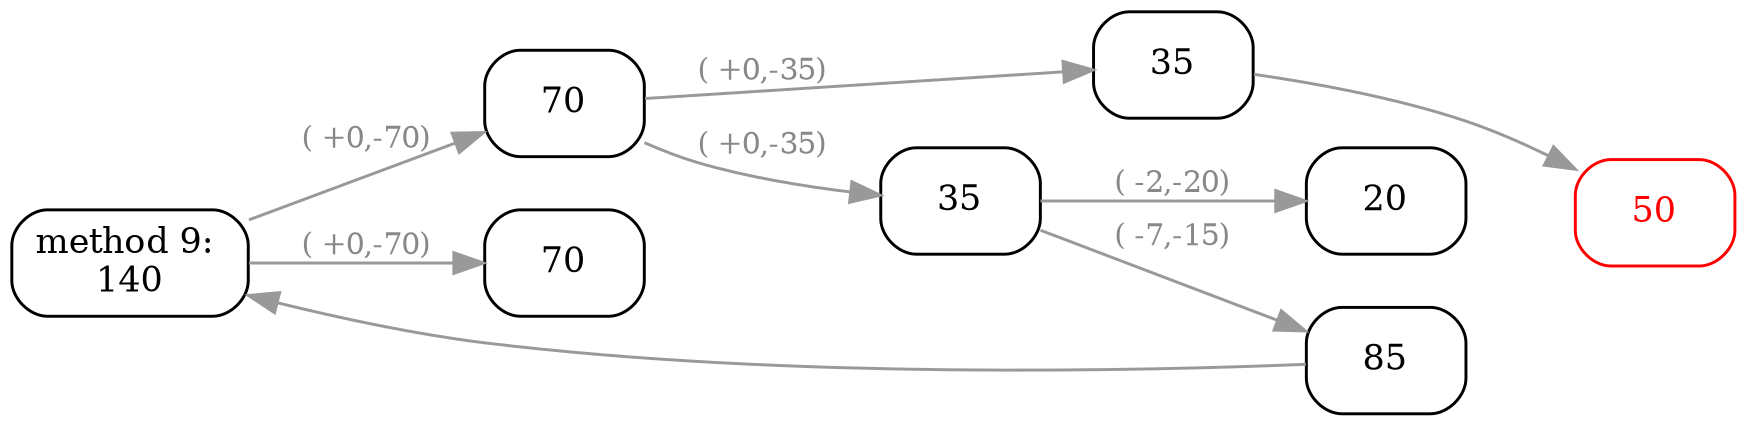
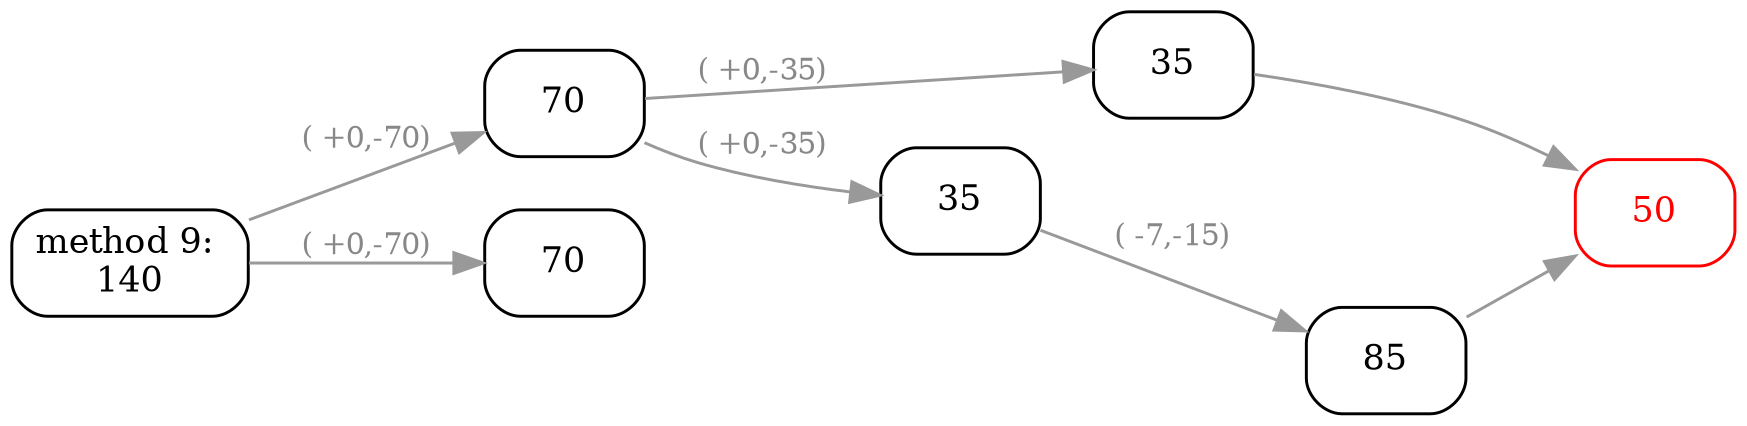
(1386, 201) -> none
(789, 366) -> (1508, 294)
